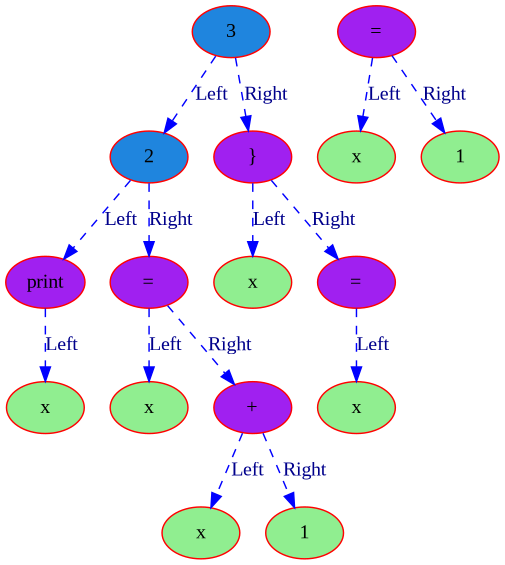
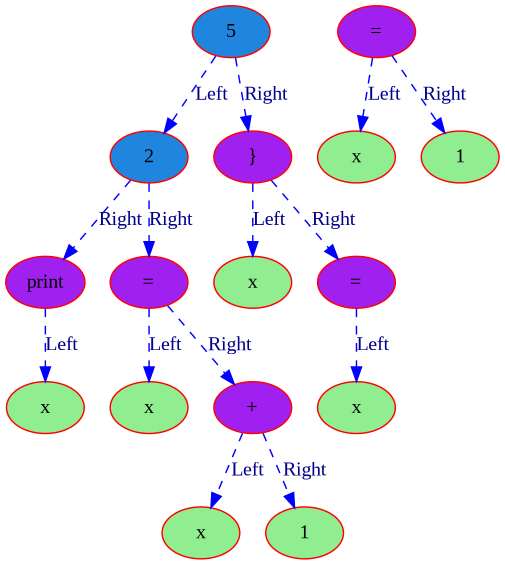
(231, 32) -> (231, 32)
(121, 220) -> (121, 220)
